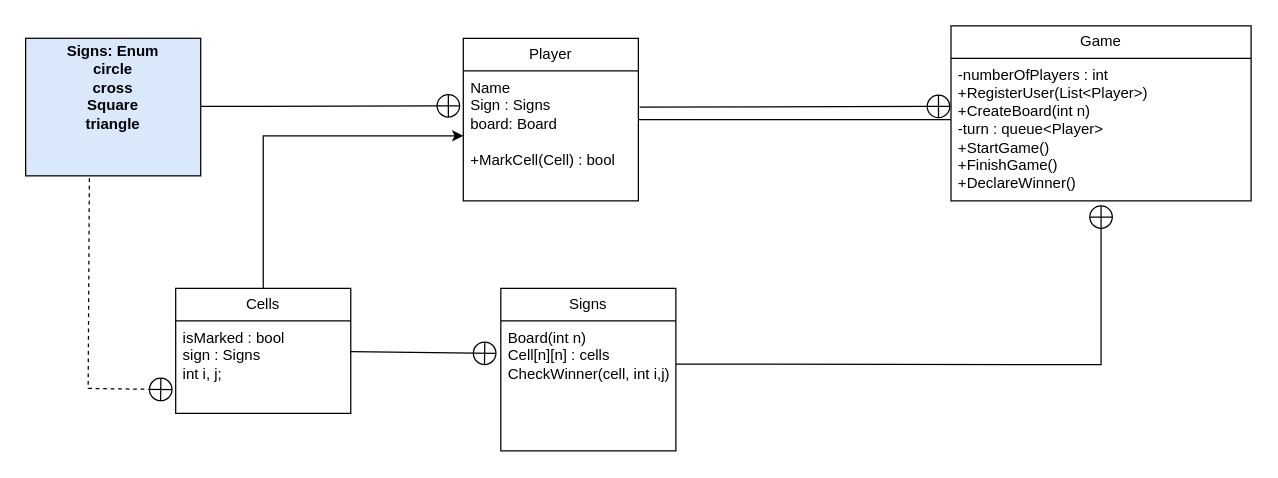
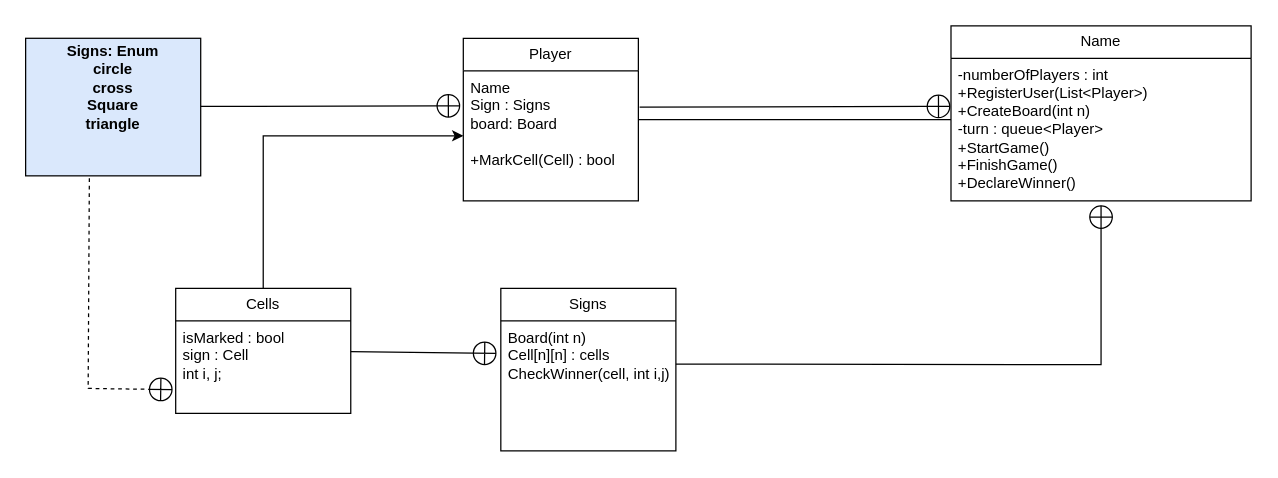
(1101, 42) -> (1101, 42)
(236, 356) -> (236, 356)
